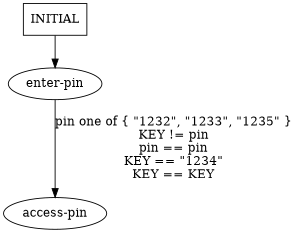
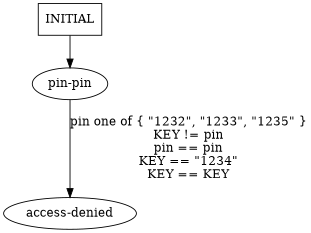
(55, 84) -> (70, 84)
(55, 213) -> (70, 213)
